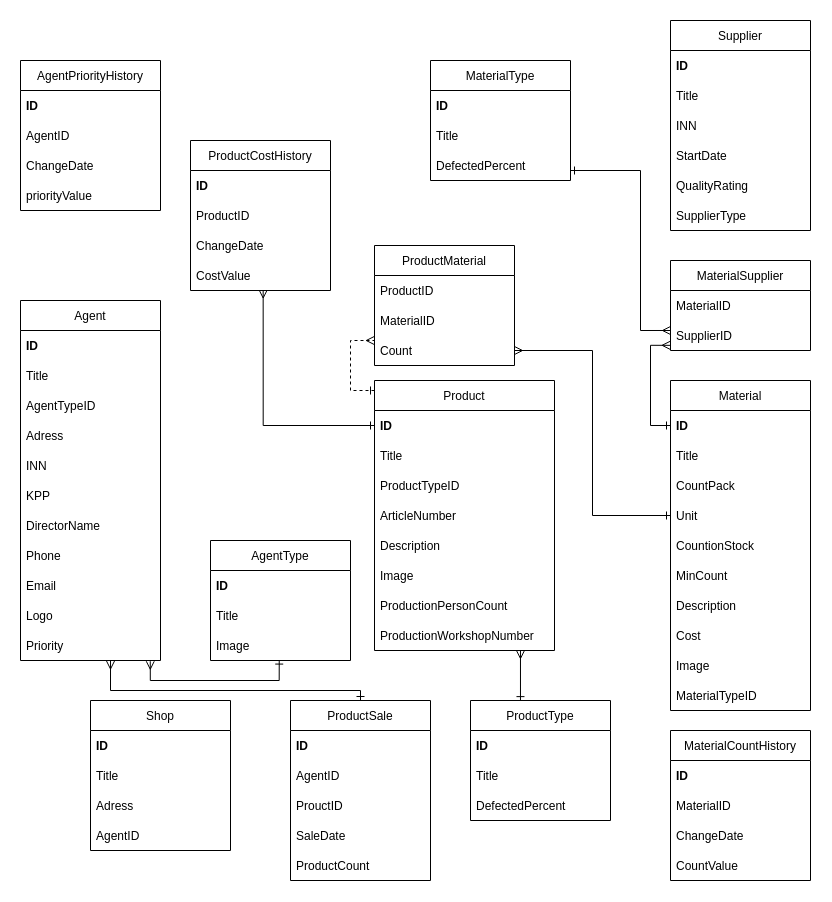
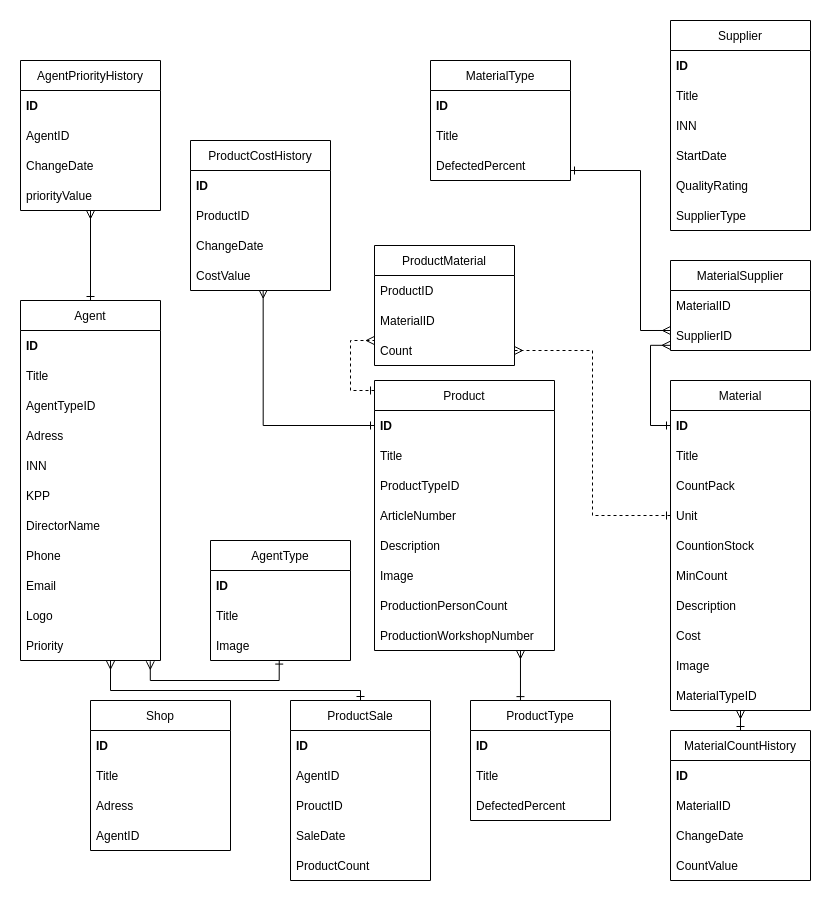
none -> (91, 257)
(593, 433) -> (593, 433)
none -> (741, 720)
